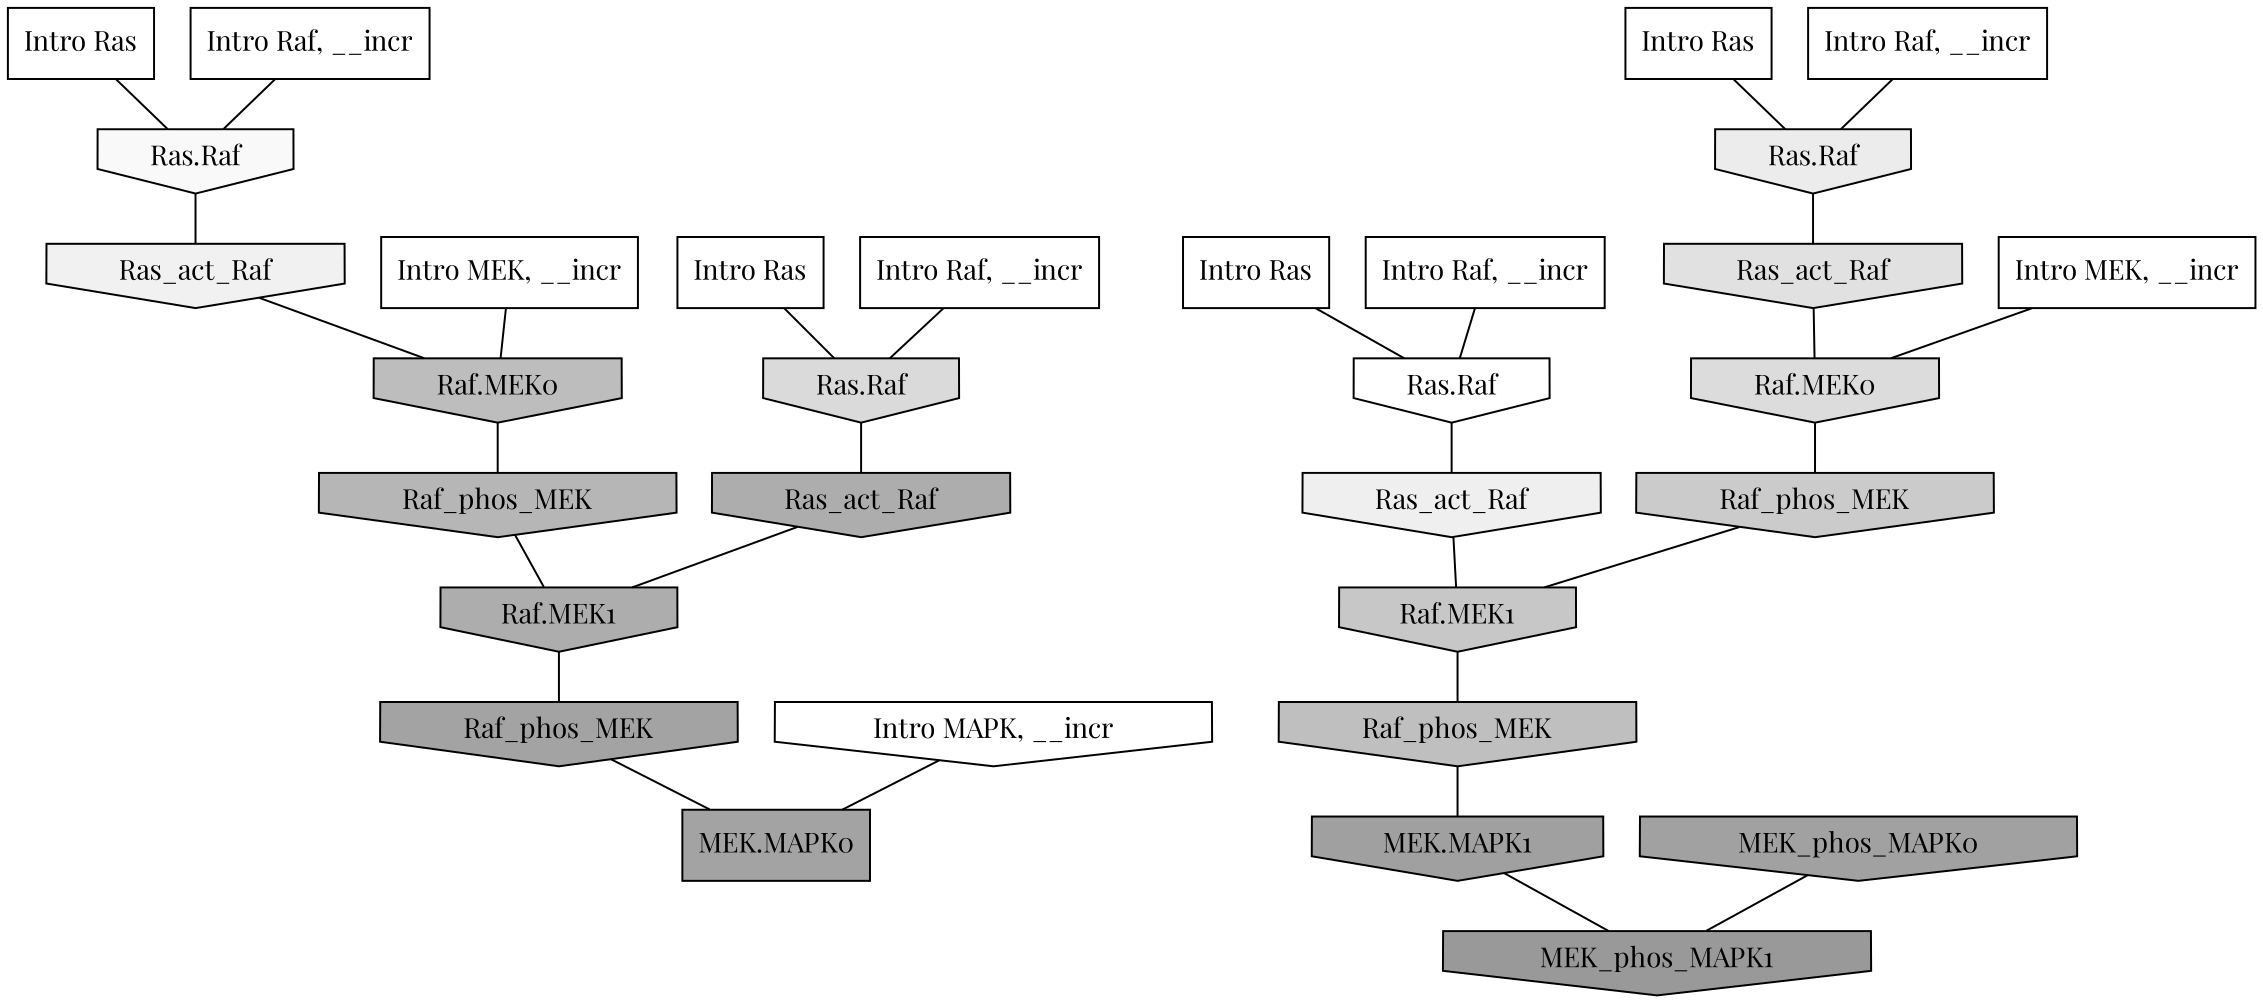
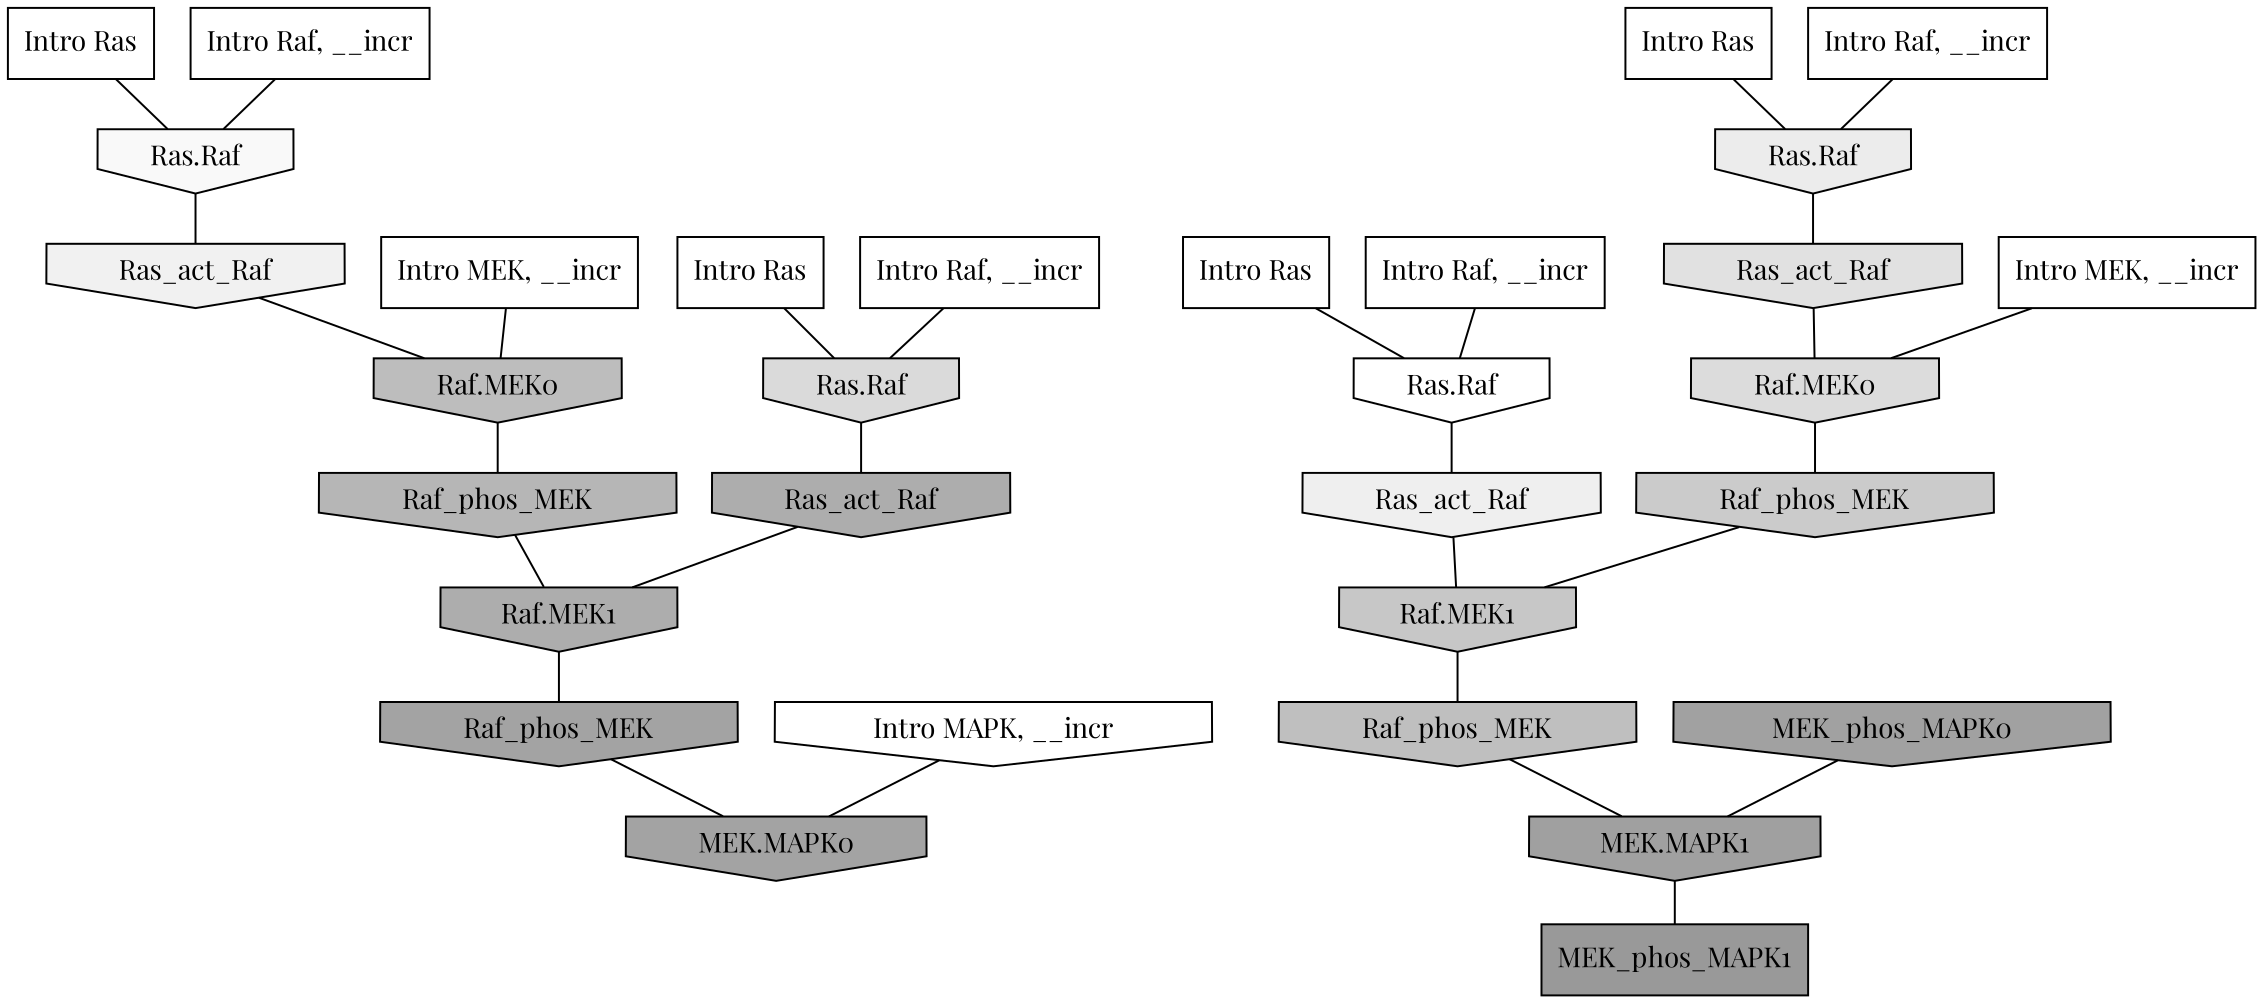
(776, 845) -> (776, 845)
(1757, 903) -> (1783, 788)
(1657, 960) -> (1675, 960)
